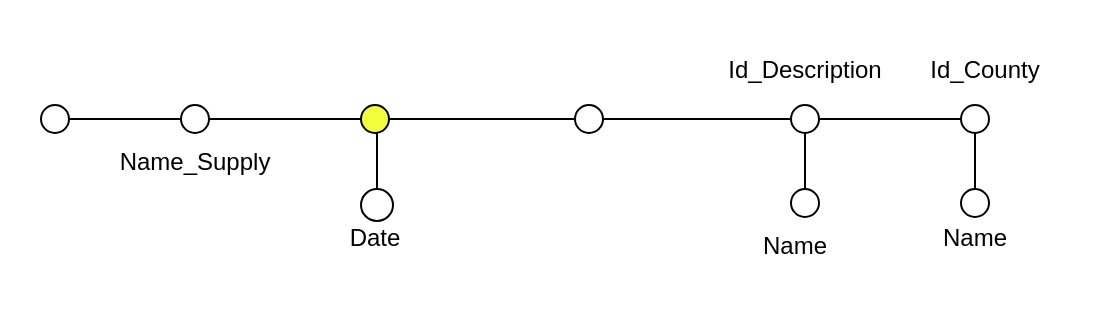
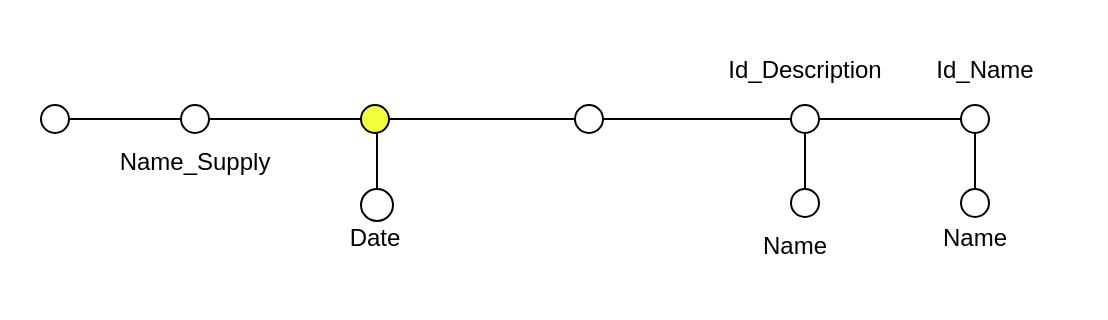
(986, 71) -> (986, 71)
